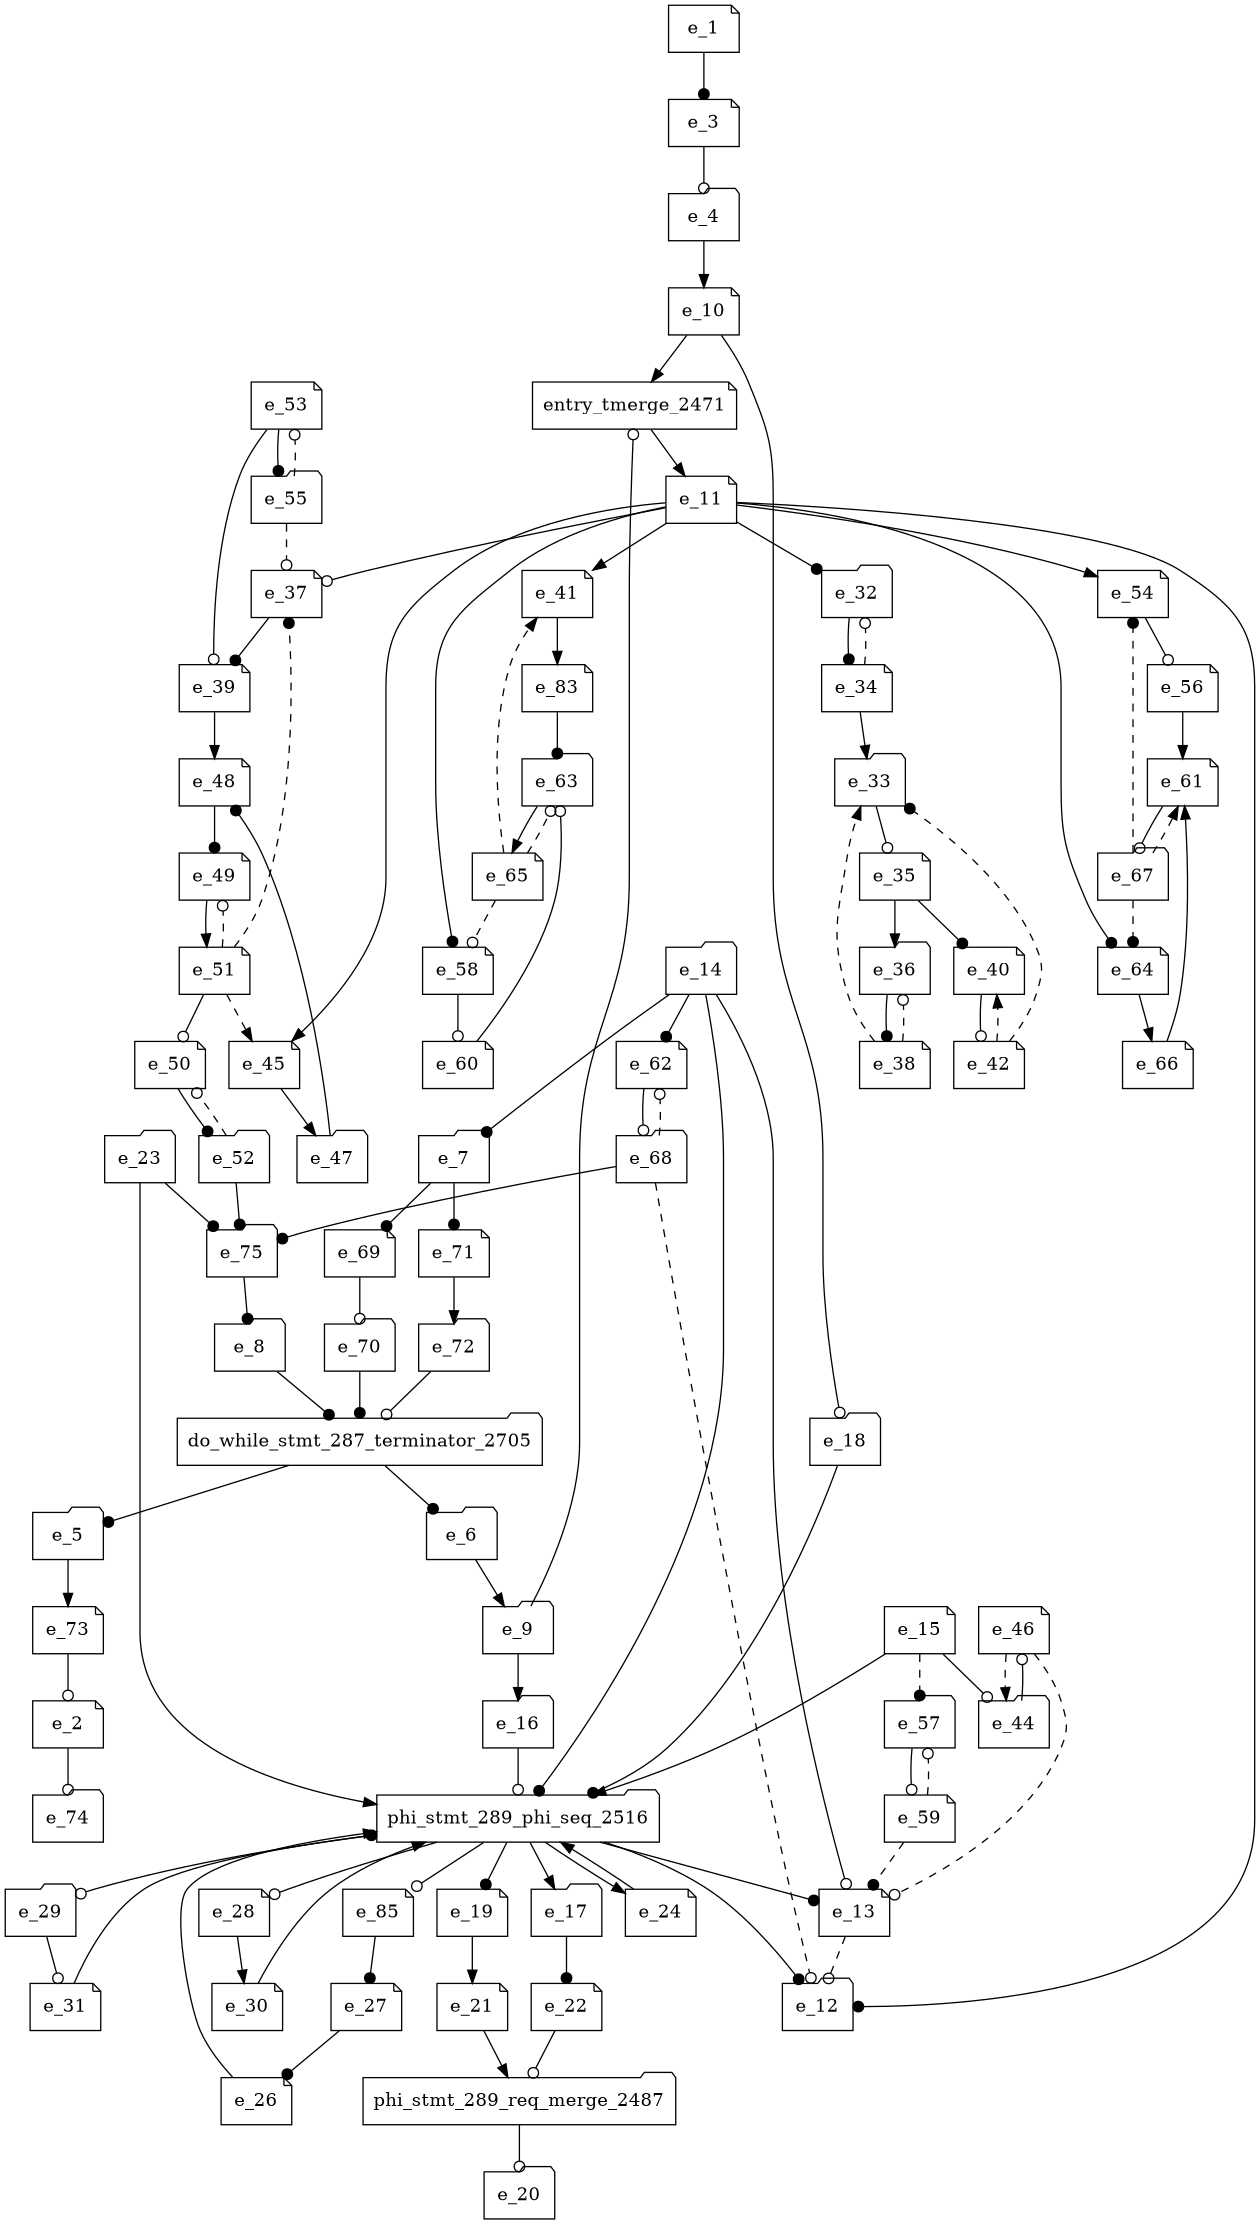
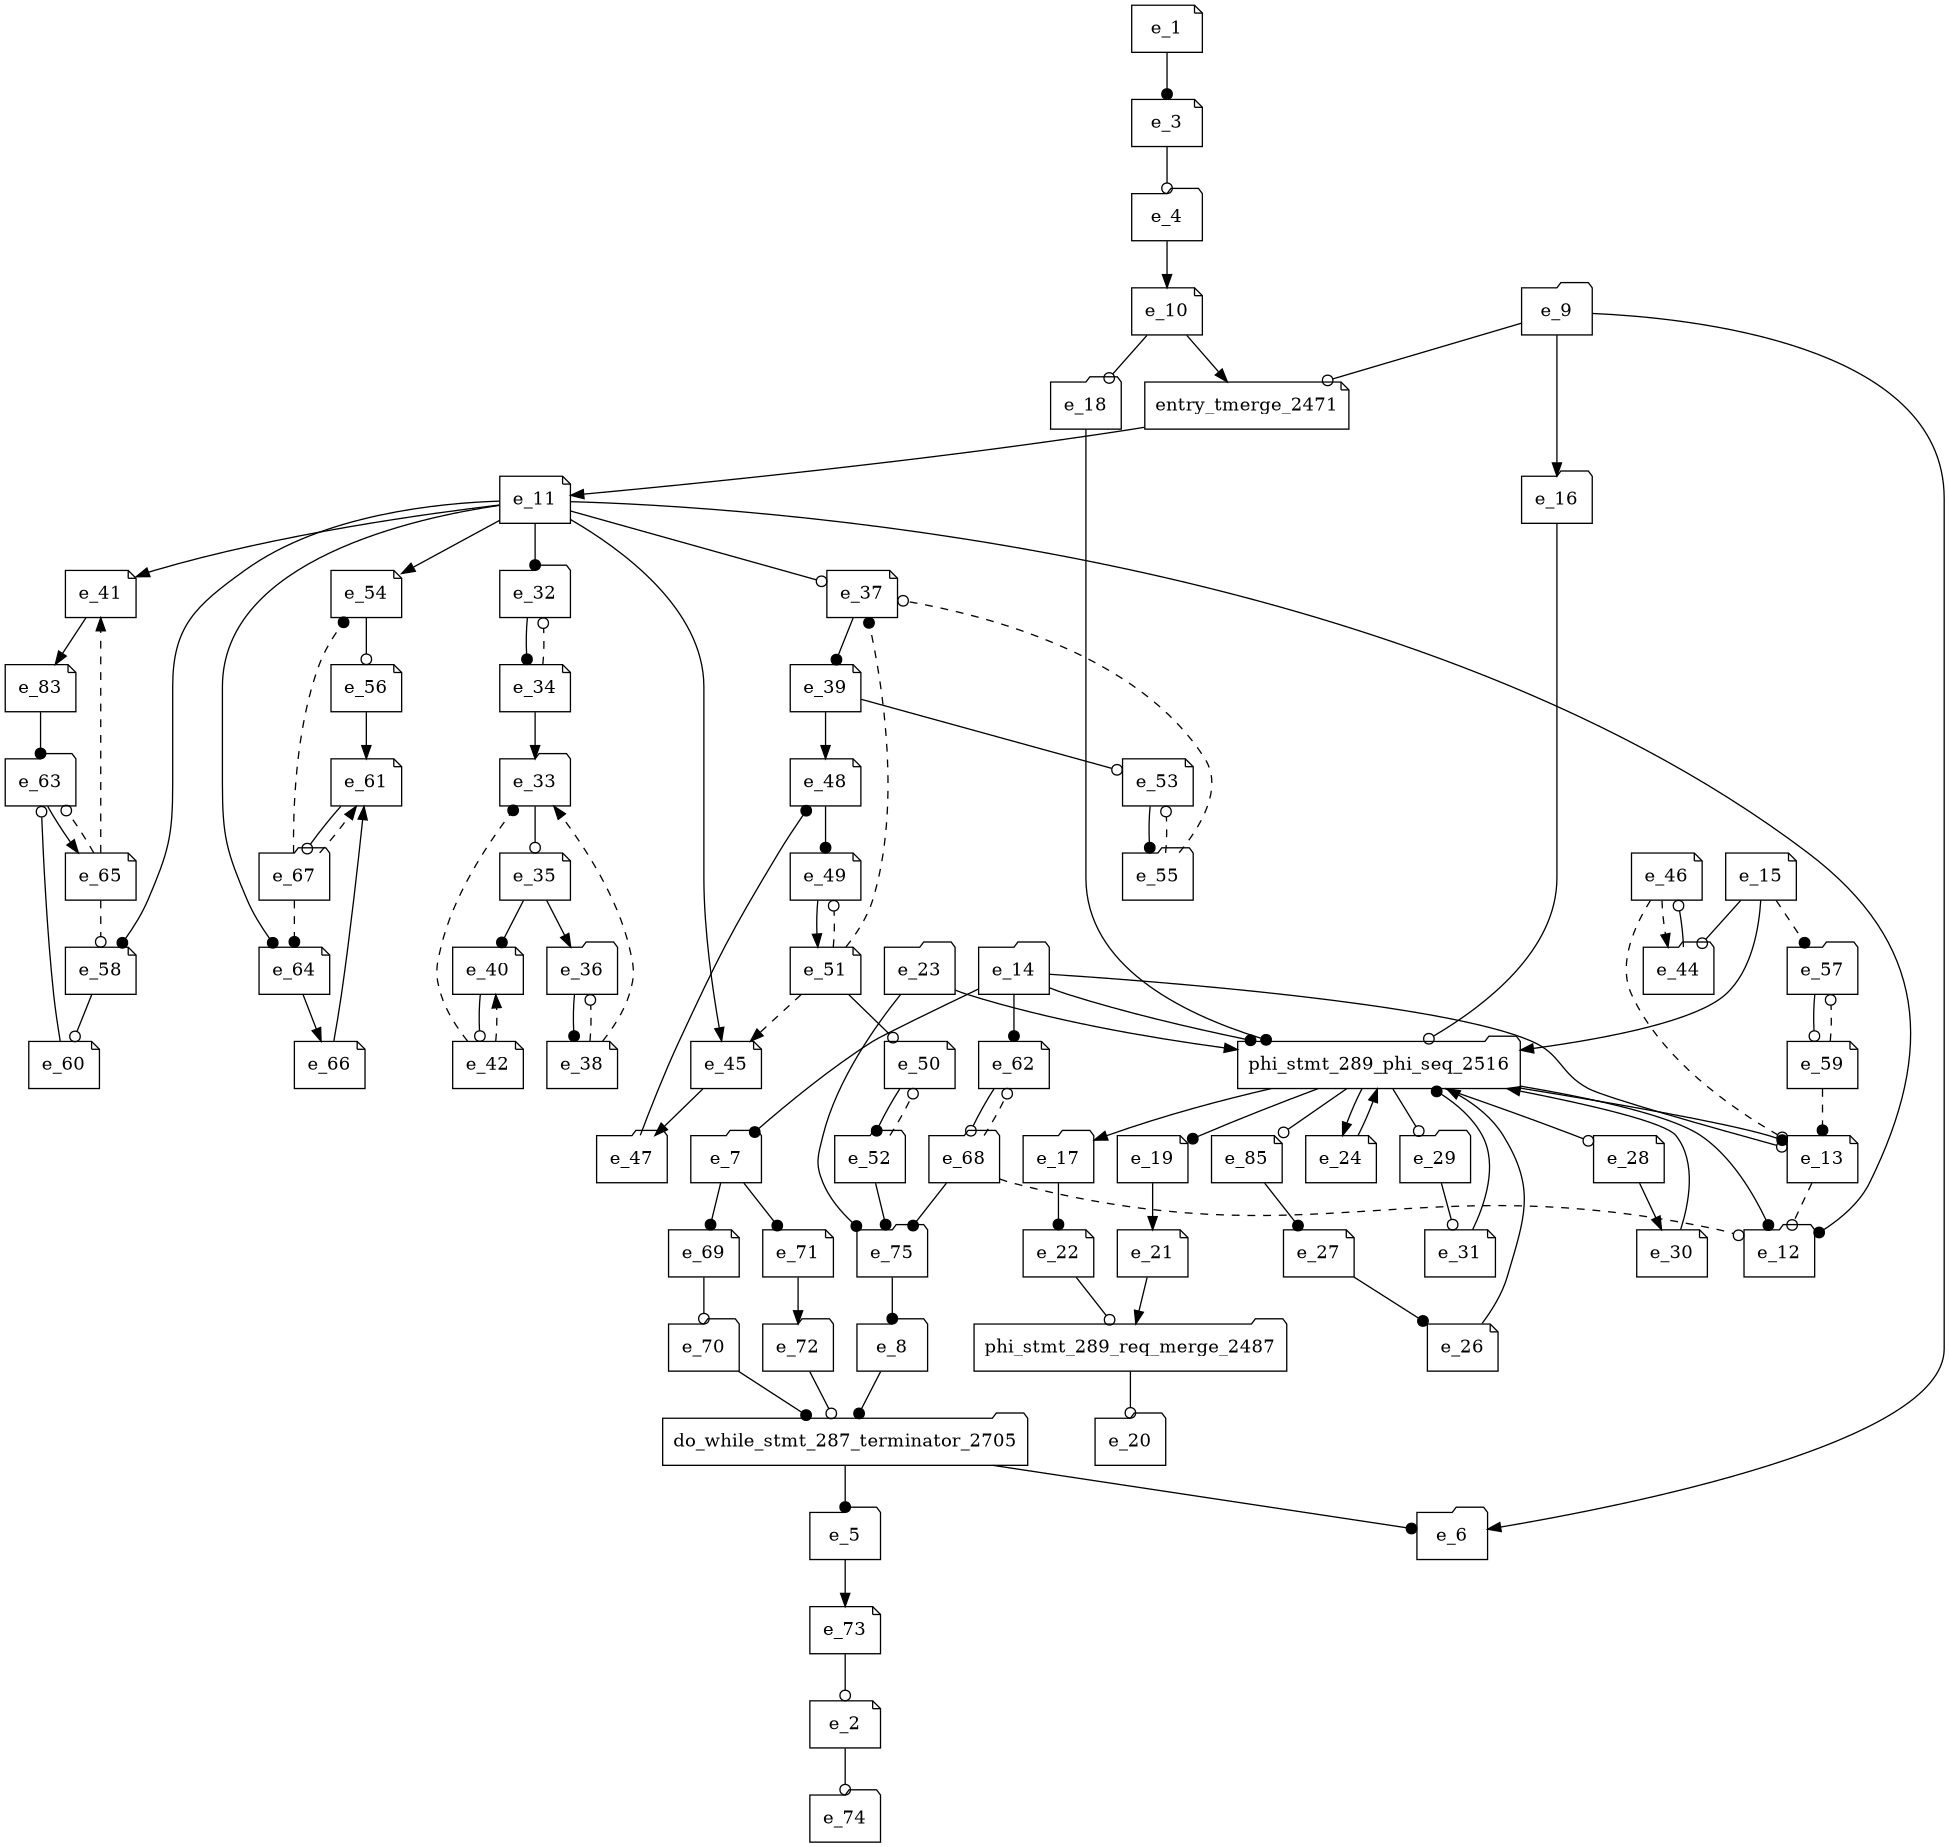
(223, 537) -> (986, 734)
(487, 1578) -> (1944, 954)
